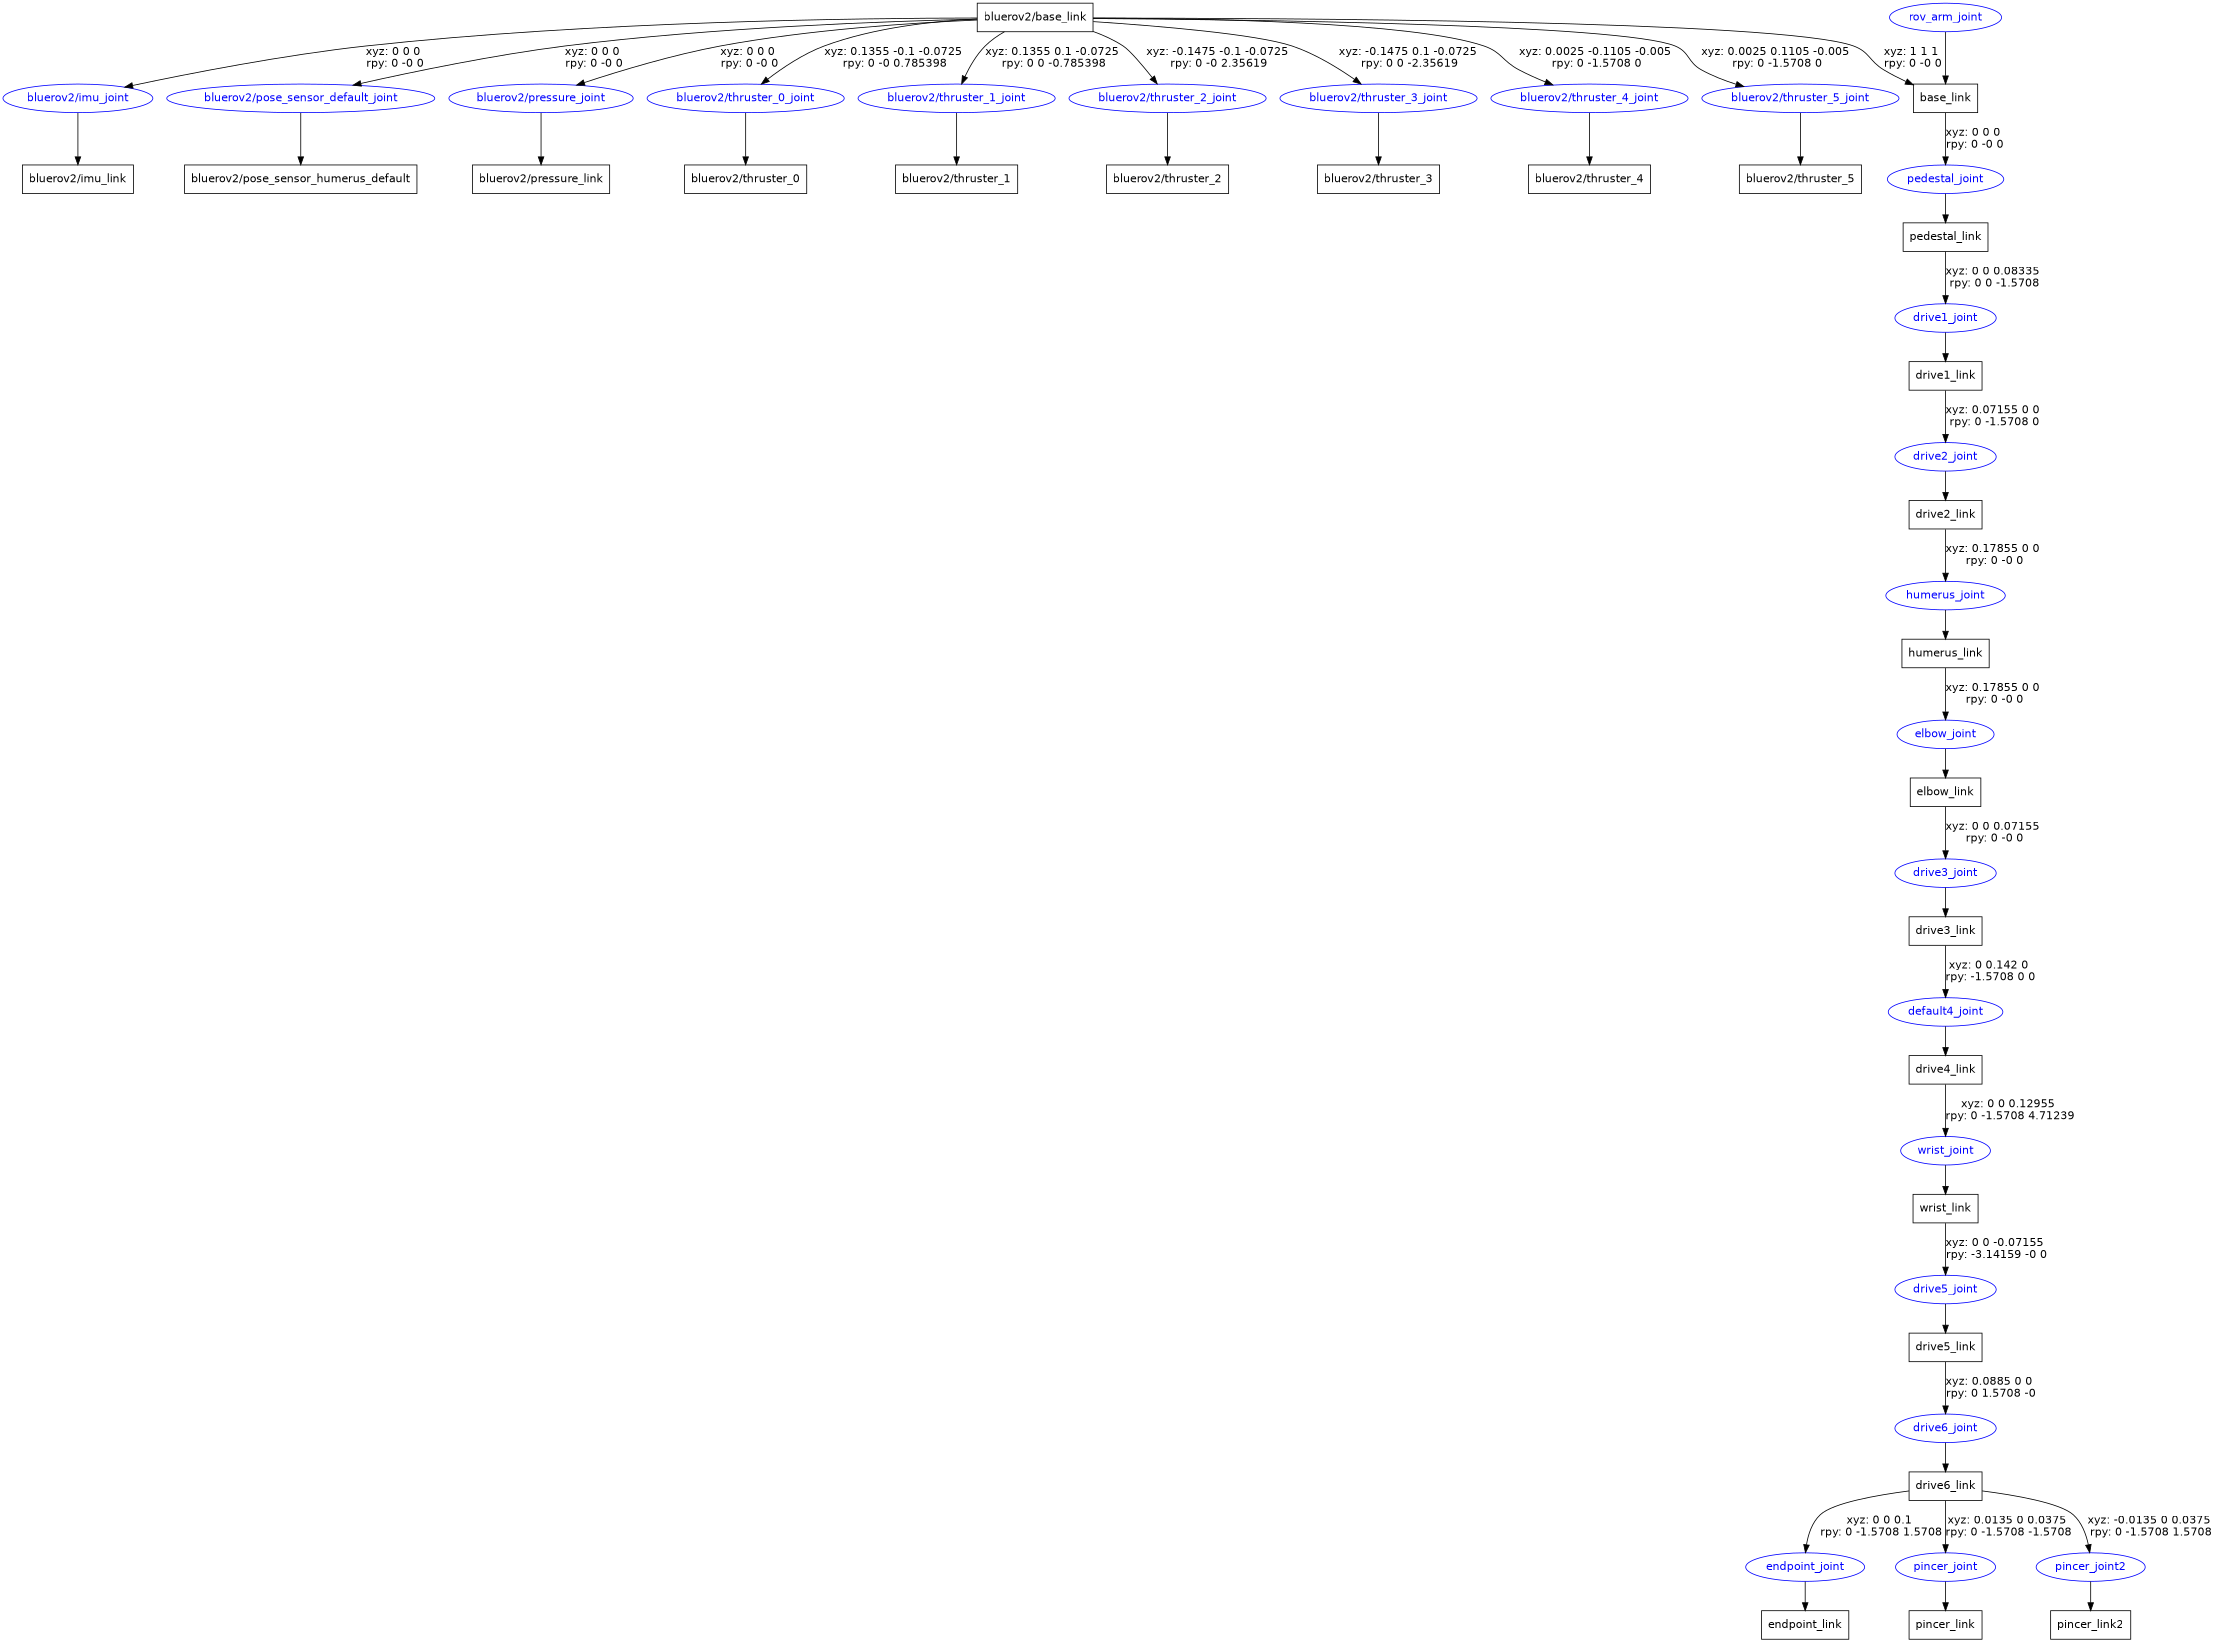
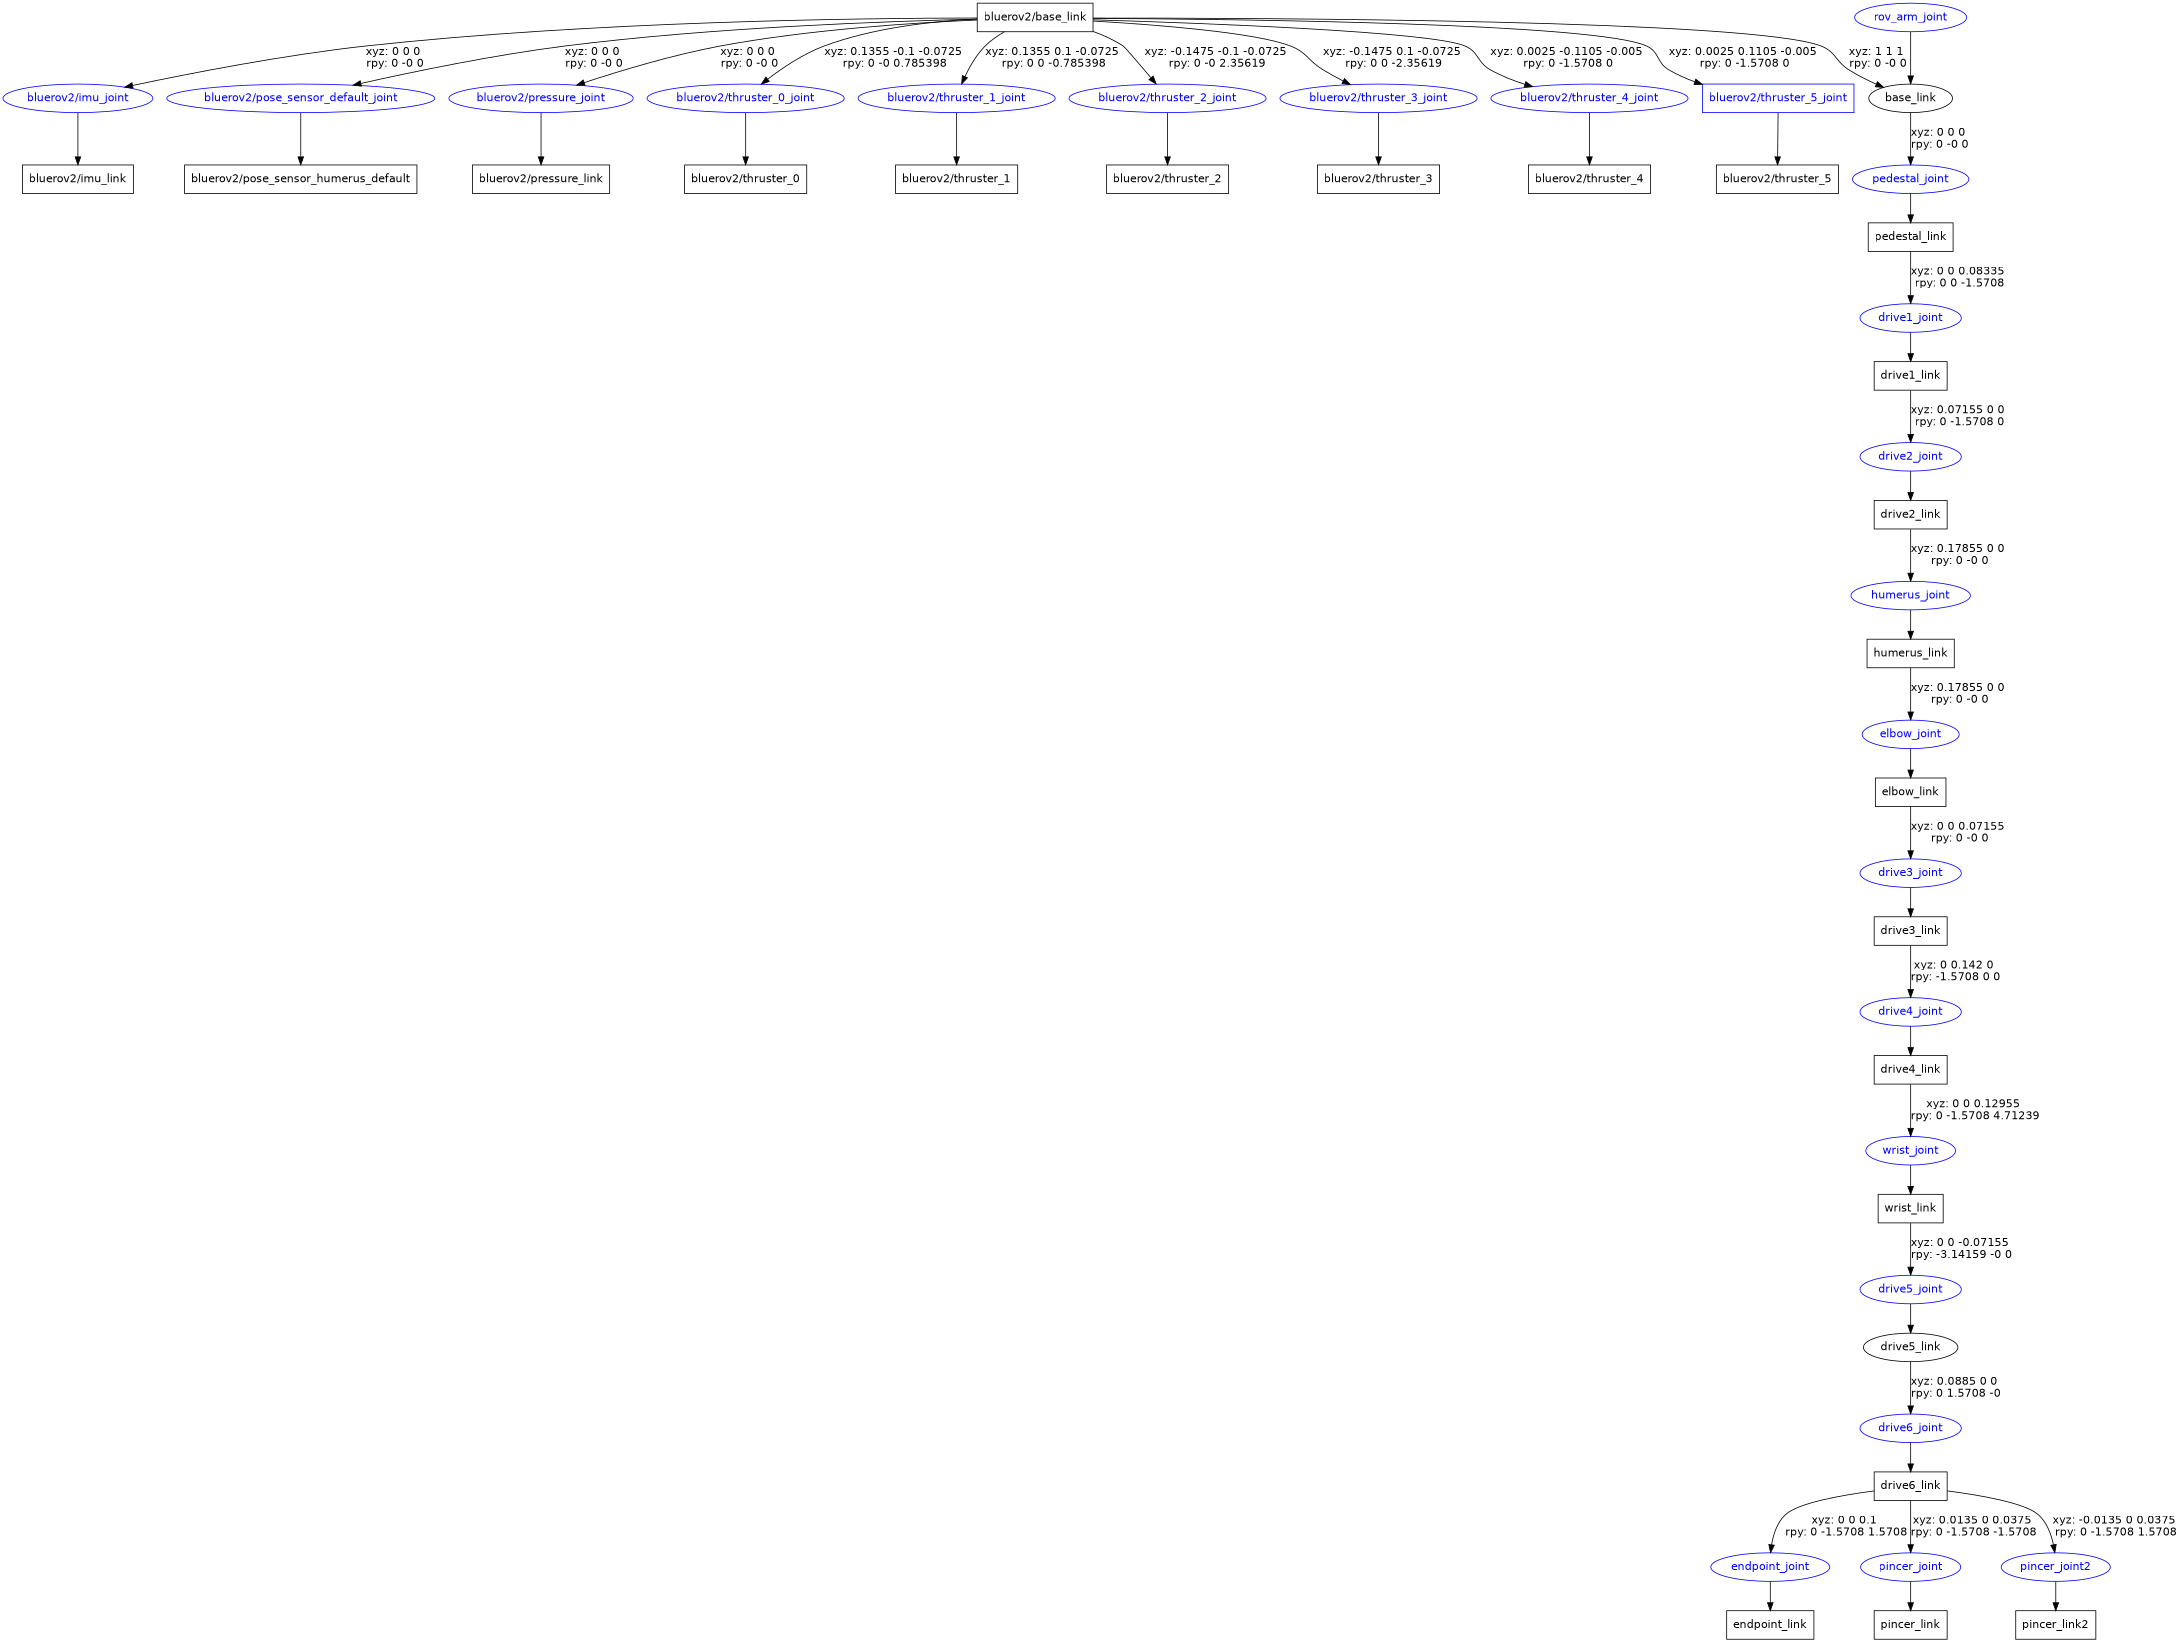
(1800, 98) -> (1778, 98)
(1946, 98) -> (1911, 98)
(1946, 1012) -> (1911, 1012)
(1946, 1347) -> (1911, 1347)
